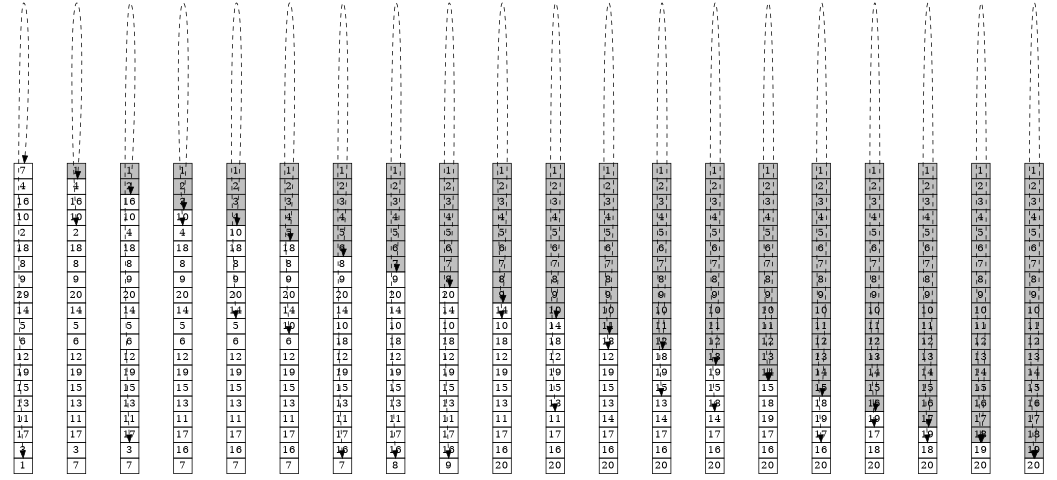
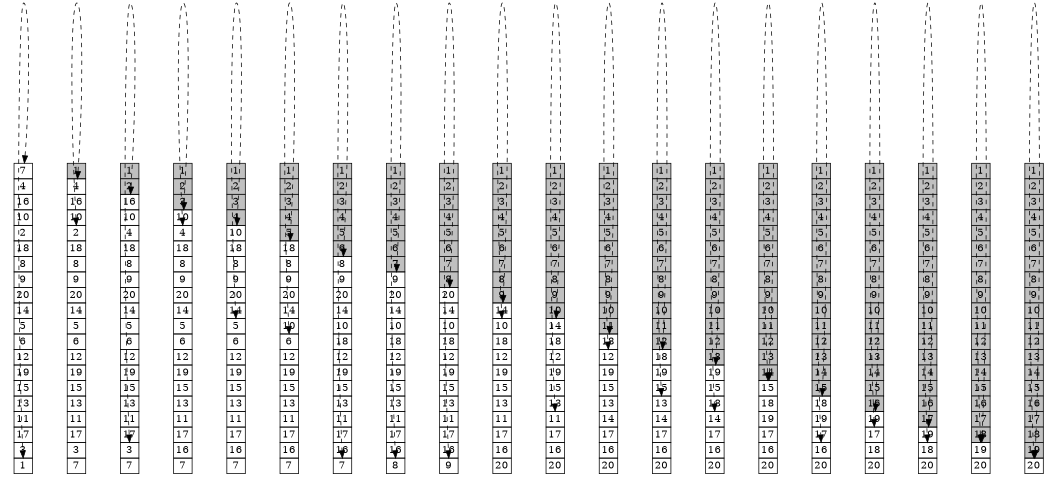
(23, 295) -> (23, 295)
